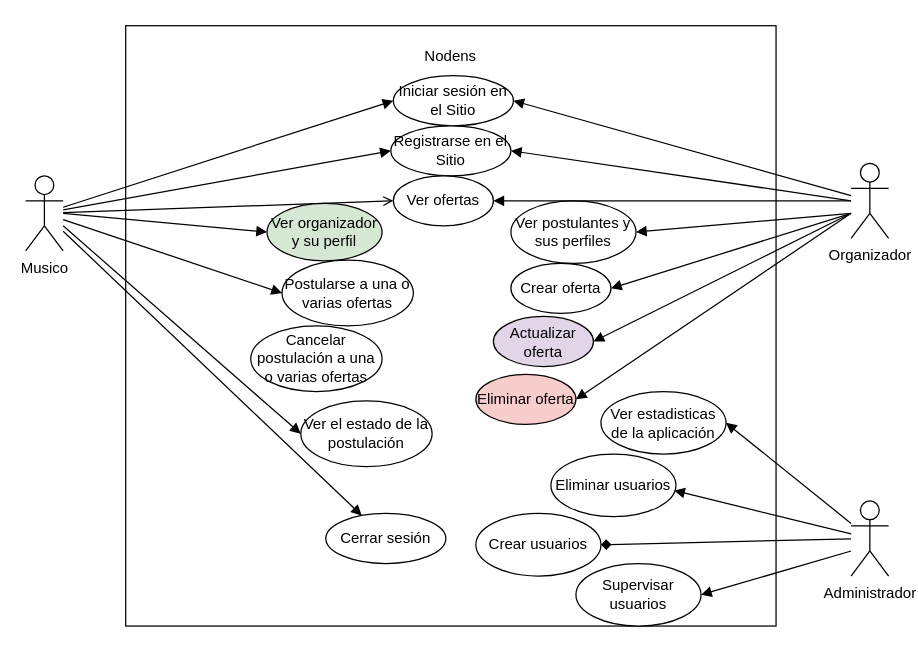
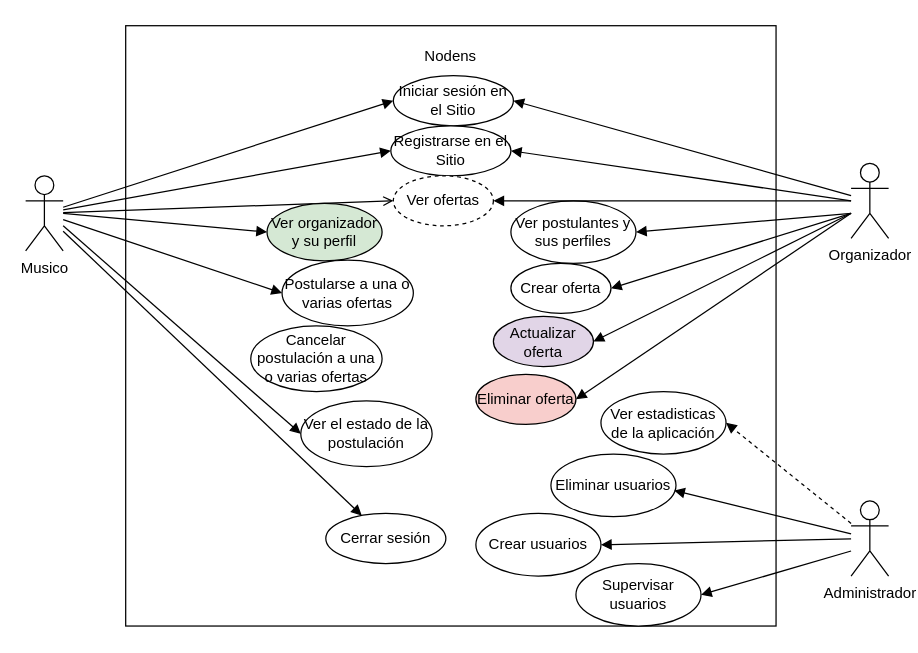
(443, 201) -> (443, 201)
(791, 475) -> (791, 475)
(612, 544) -> (612, 544)
